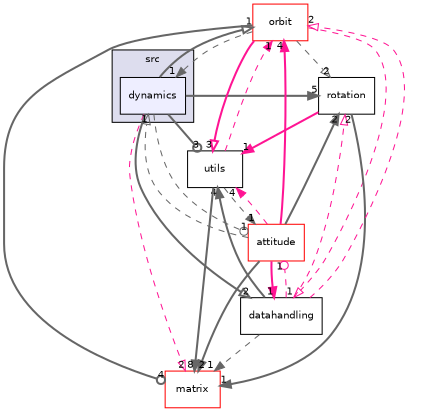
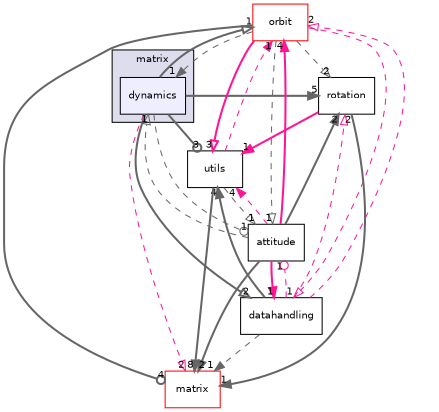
(153, 60) -> (153, 60)
none -> (272, 127)
(236, 202) -> (236, 202)
(276, 243) -> (276, 243)
